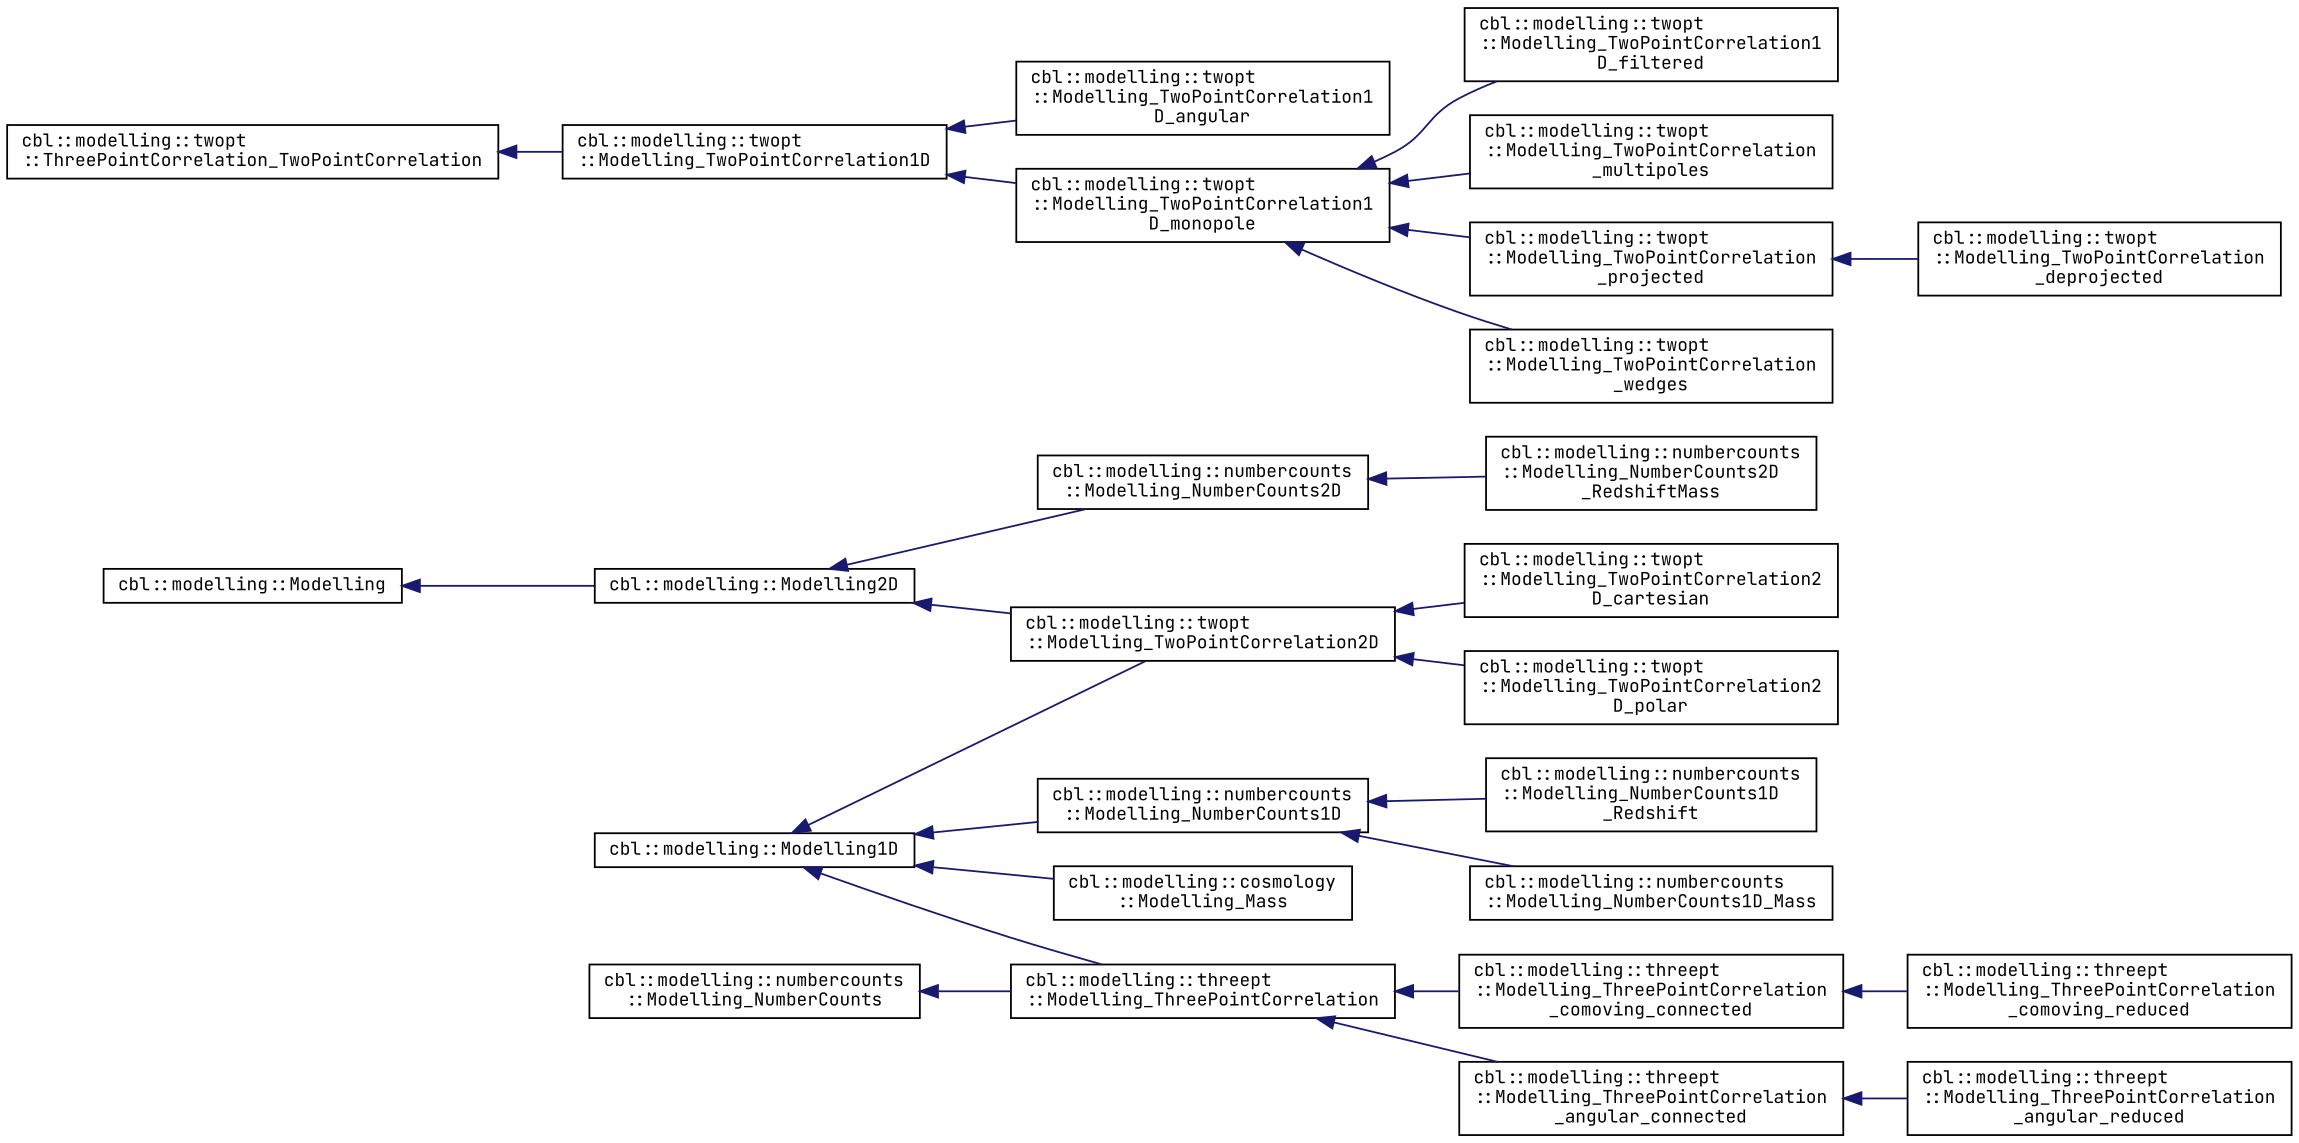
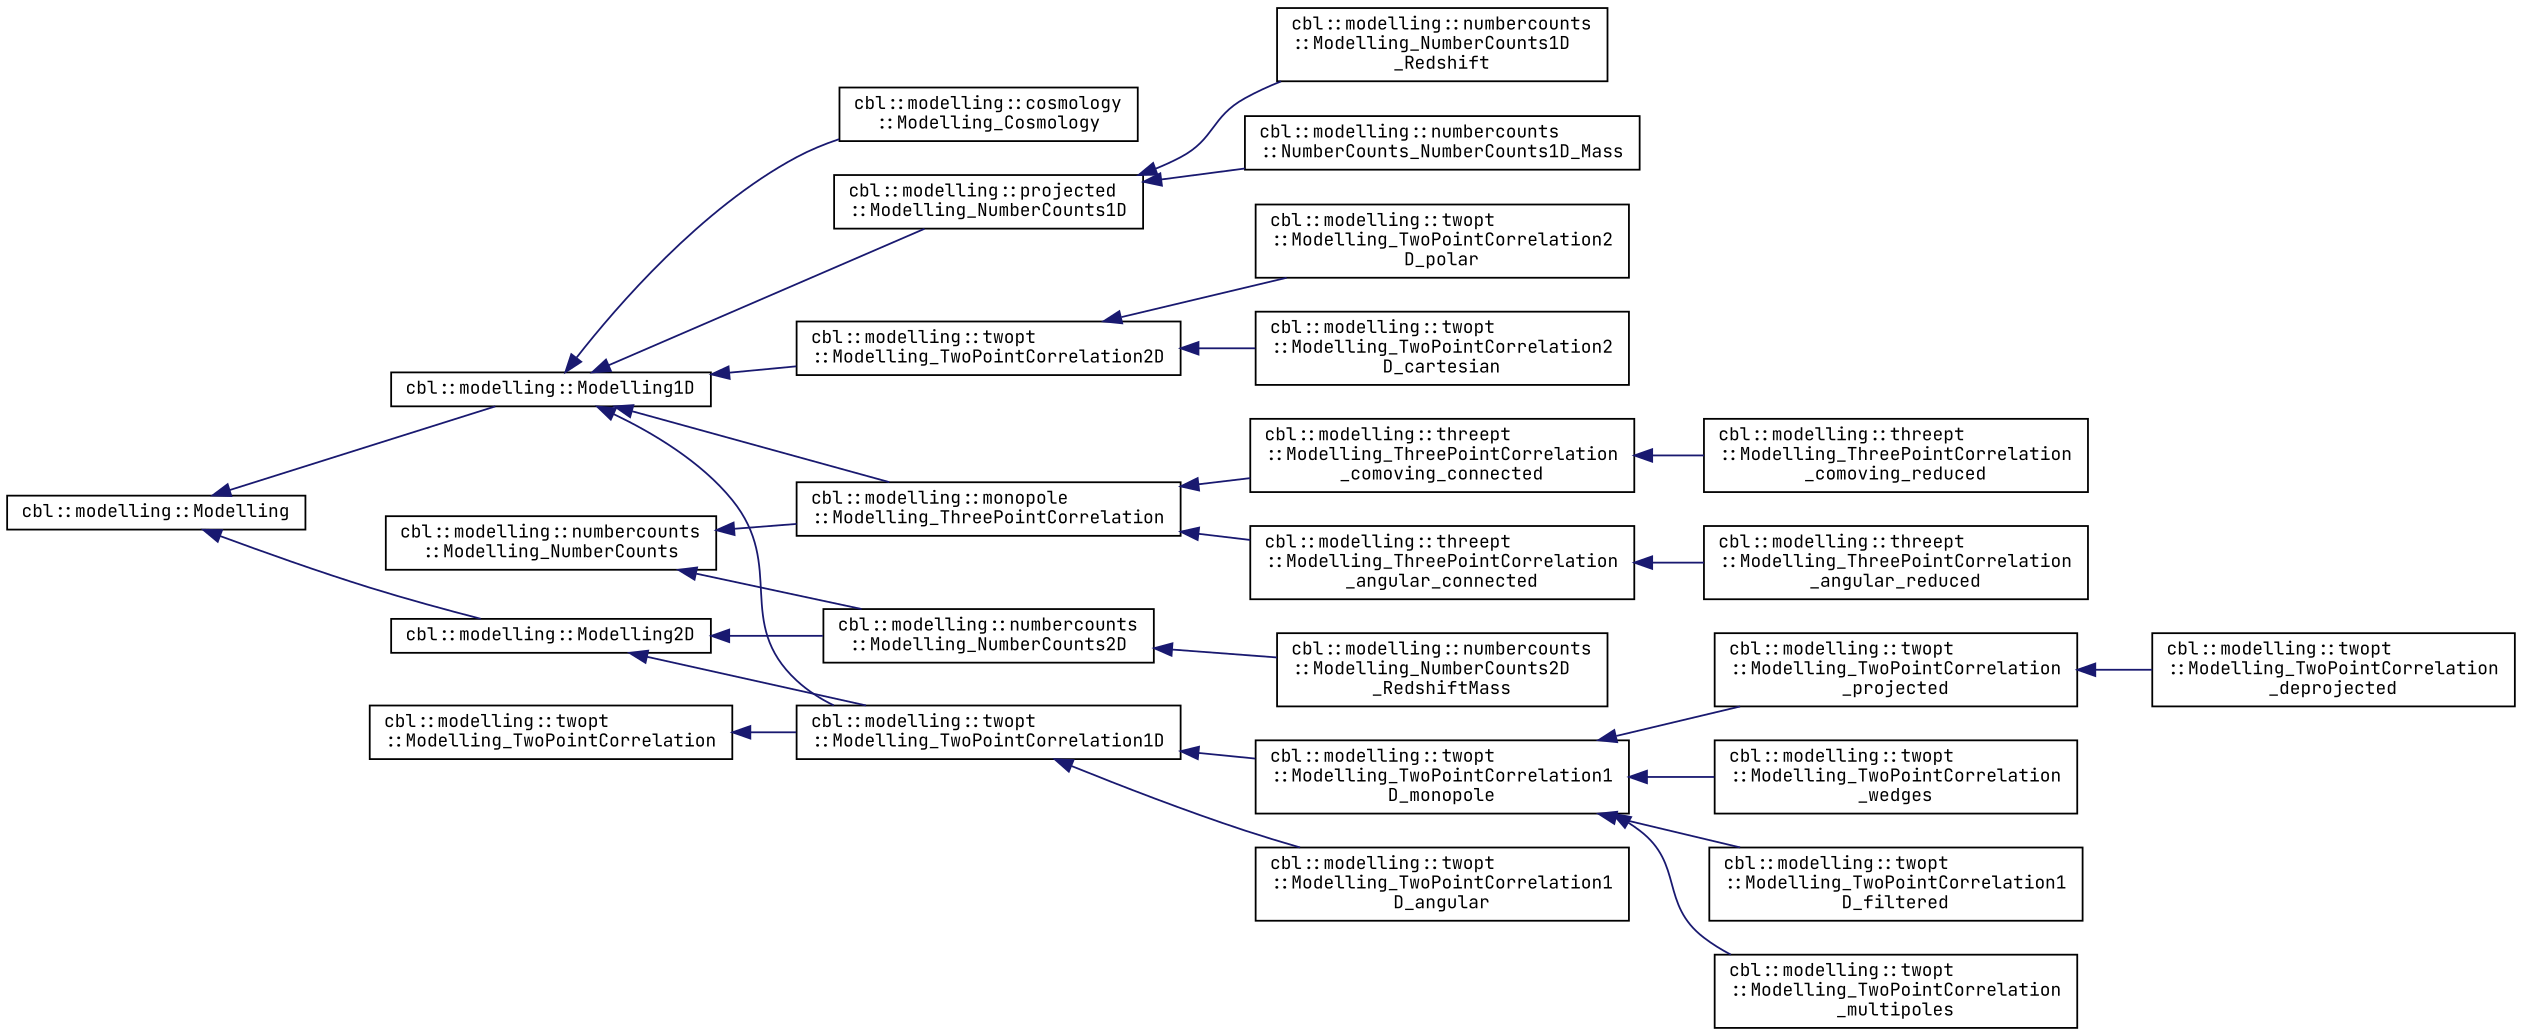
(253, 152) -> (551, 732)
none -> (362, 448)
none -> (754, 541)
none -> (779, 591)
(971, 609) -> (756, 681)
(1203, 806) -> (989, 202)
(1203, 893) -> (989, 114)
(1651, 893) -> (1442, 143)
(1203, 991) -> (989, 509)
